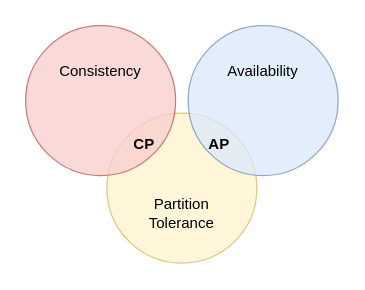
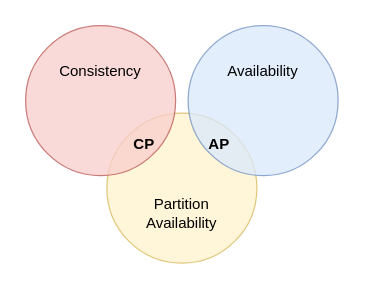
(182, 213) -> (182, 213)
